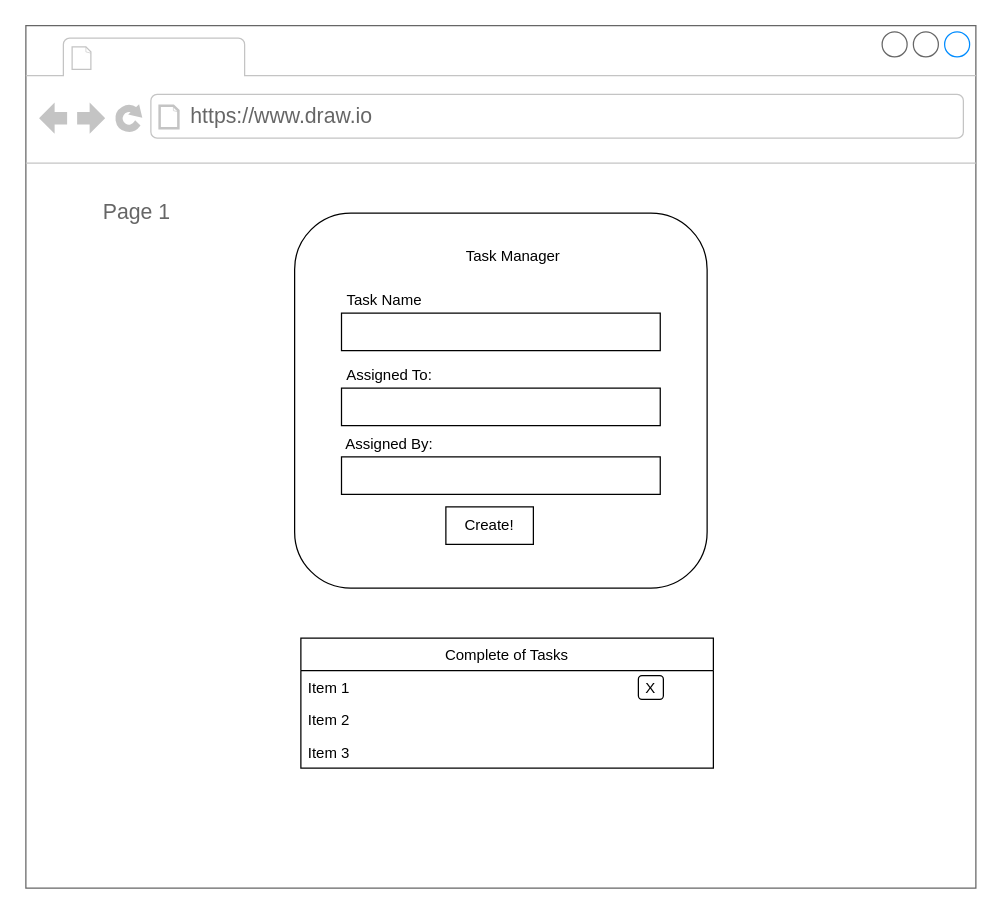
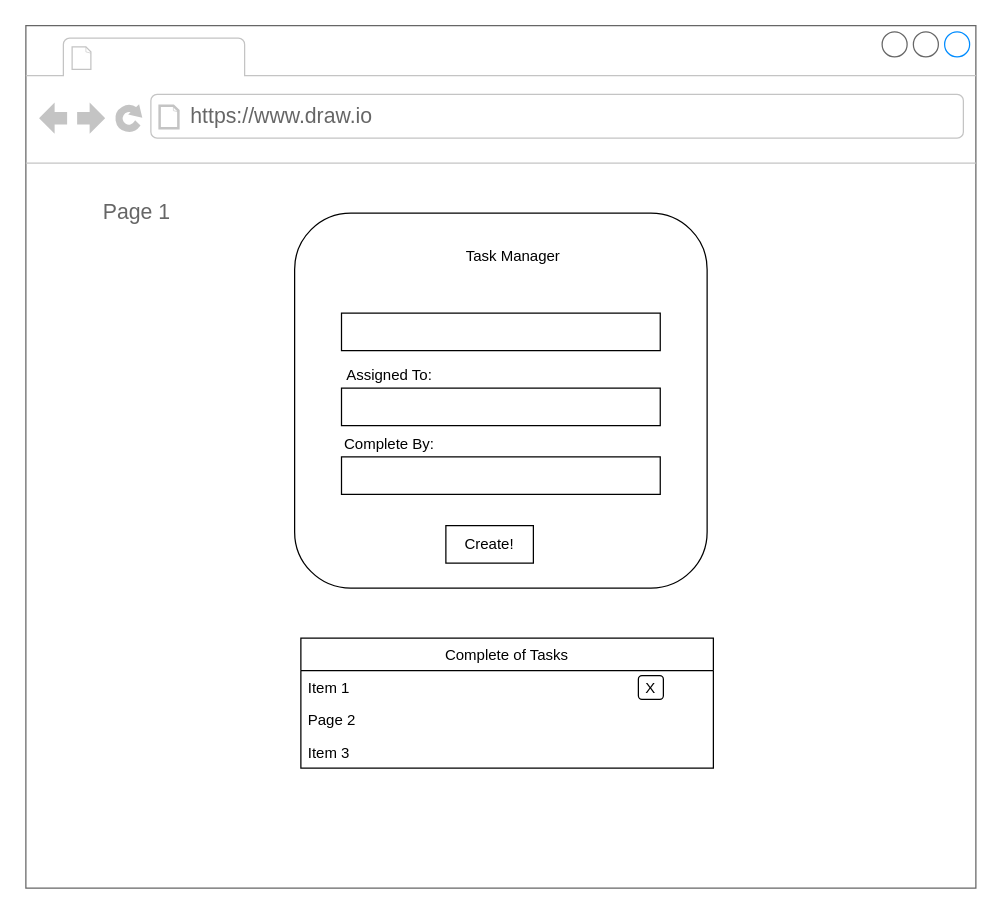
(383, 301) -> none
(389, 444) -> (389, 444)
(489, 526) -> (489, 544)
(331, 720) -> (331, 720)
